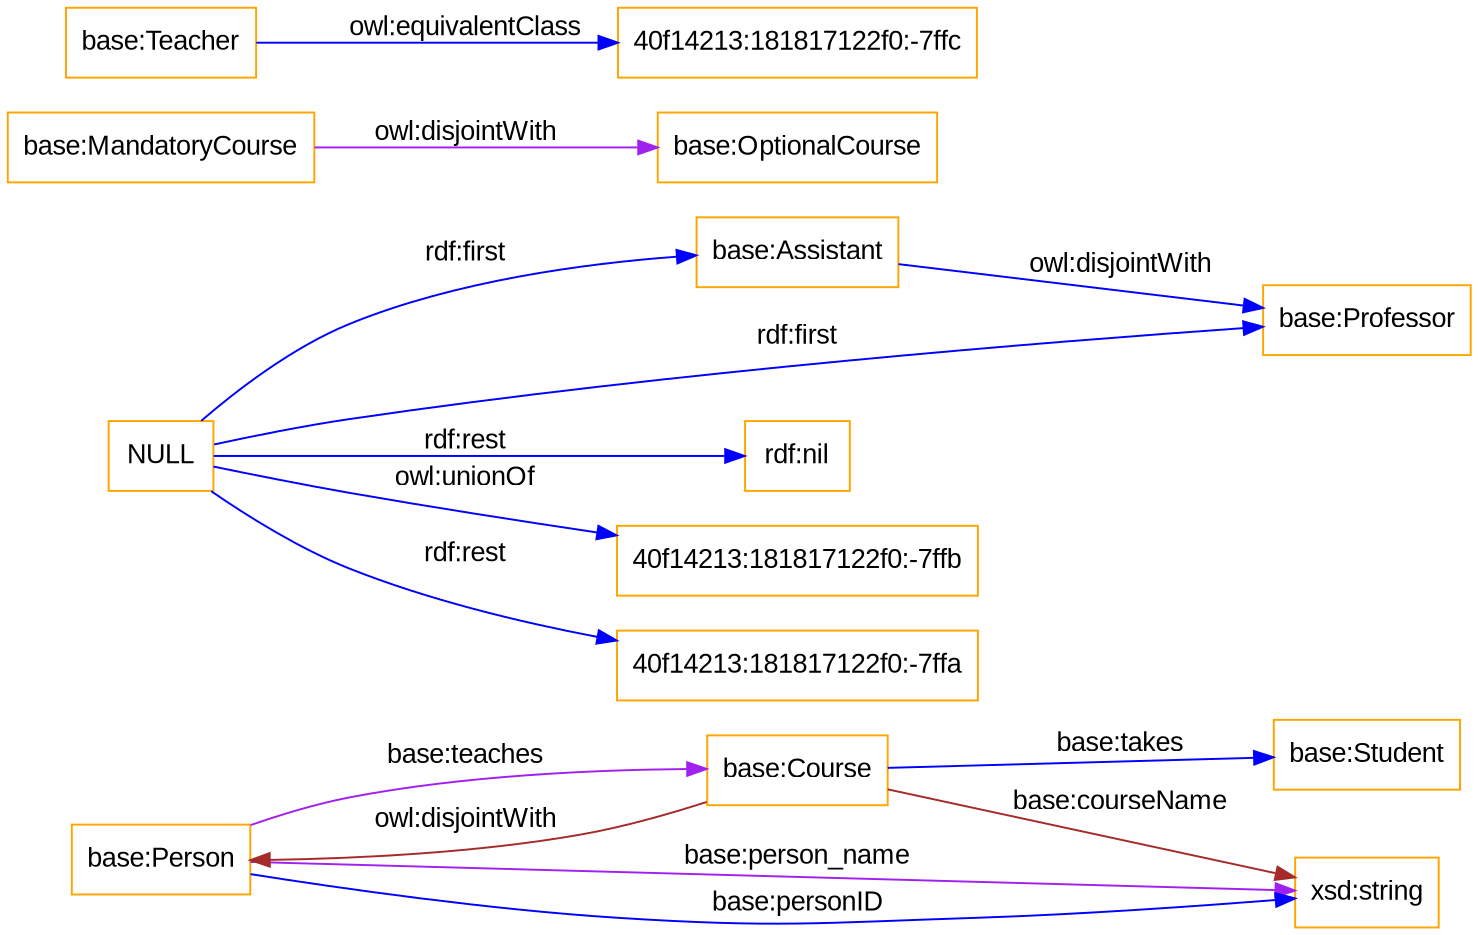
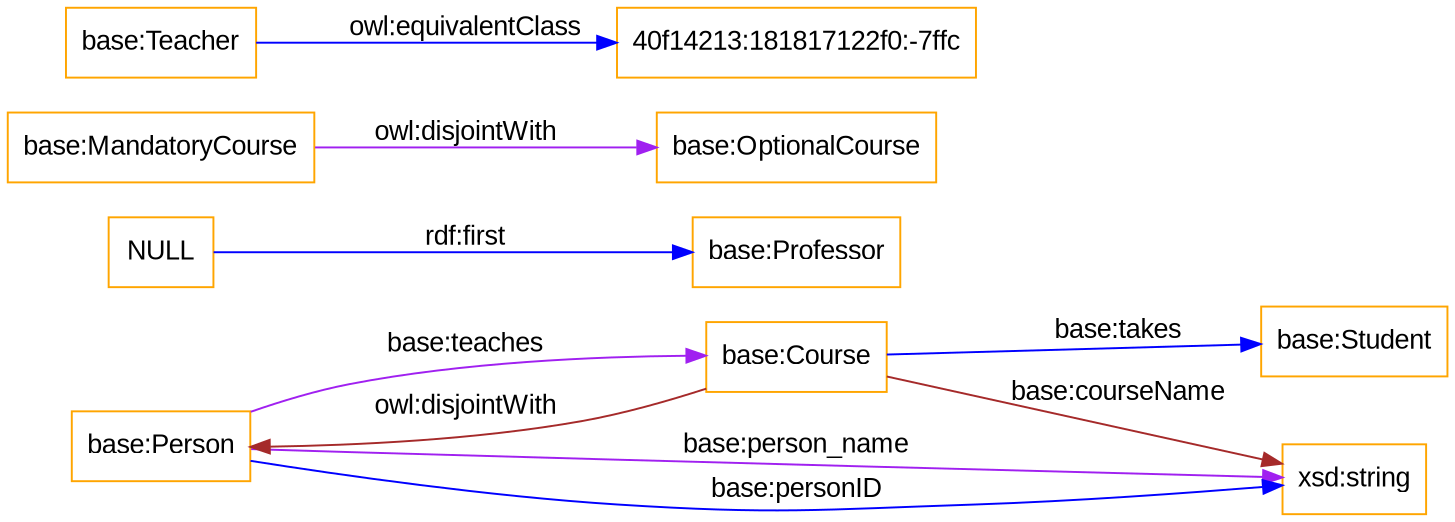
(797, 252) -> none
(797, 456) -> none
(797, 561) -> none
(797, 666) -> none
